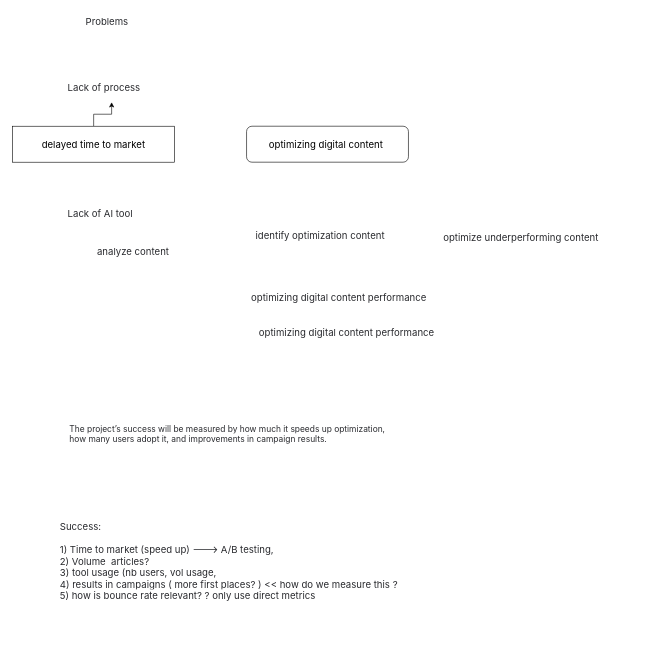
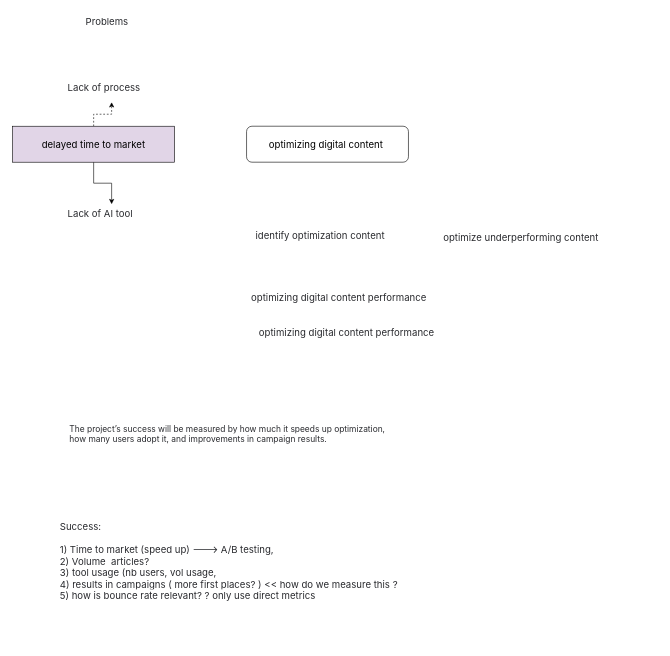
(100, 114) -> (100, 114)
(93, 144) -> (93, 144)
none -> (93, 173)
(147, 254) -> none
